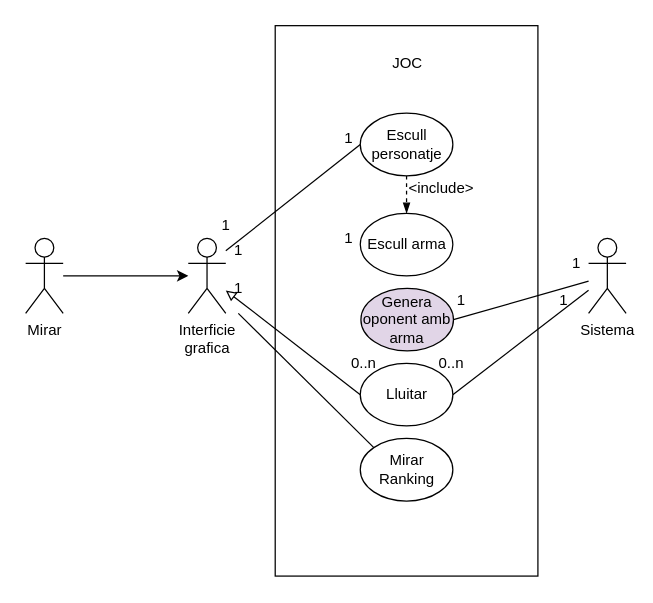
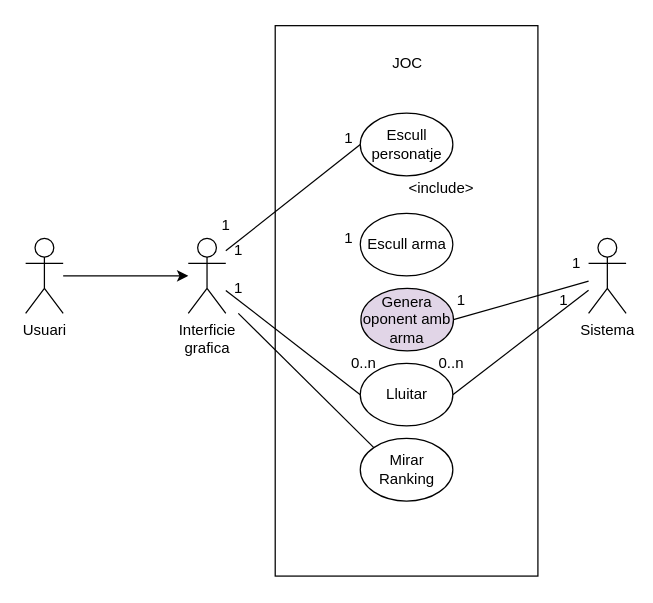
(406, 189) -> none
(234, 297) -> (230, 294)
(45, 331) -> (45, 331)
